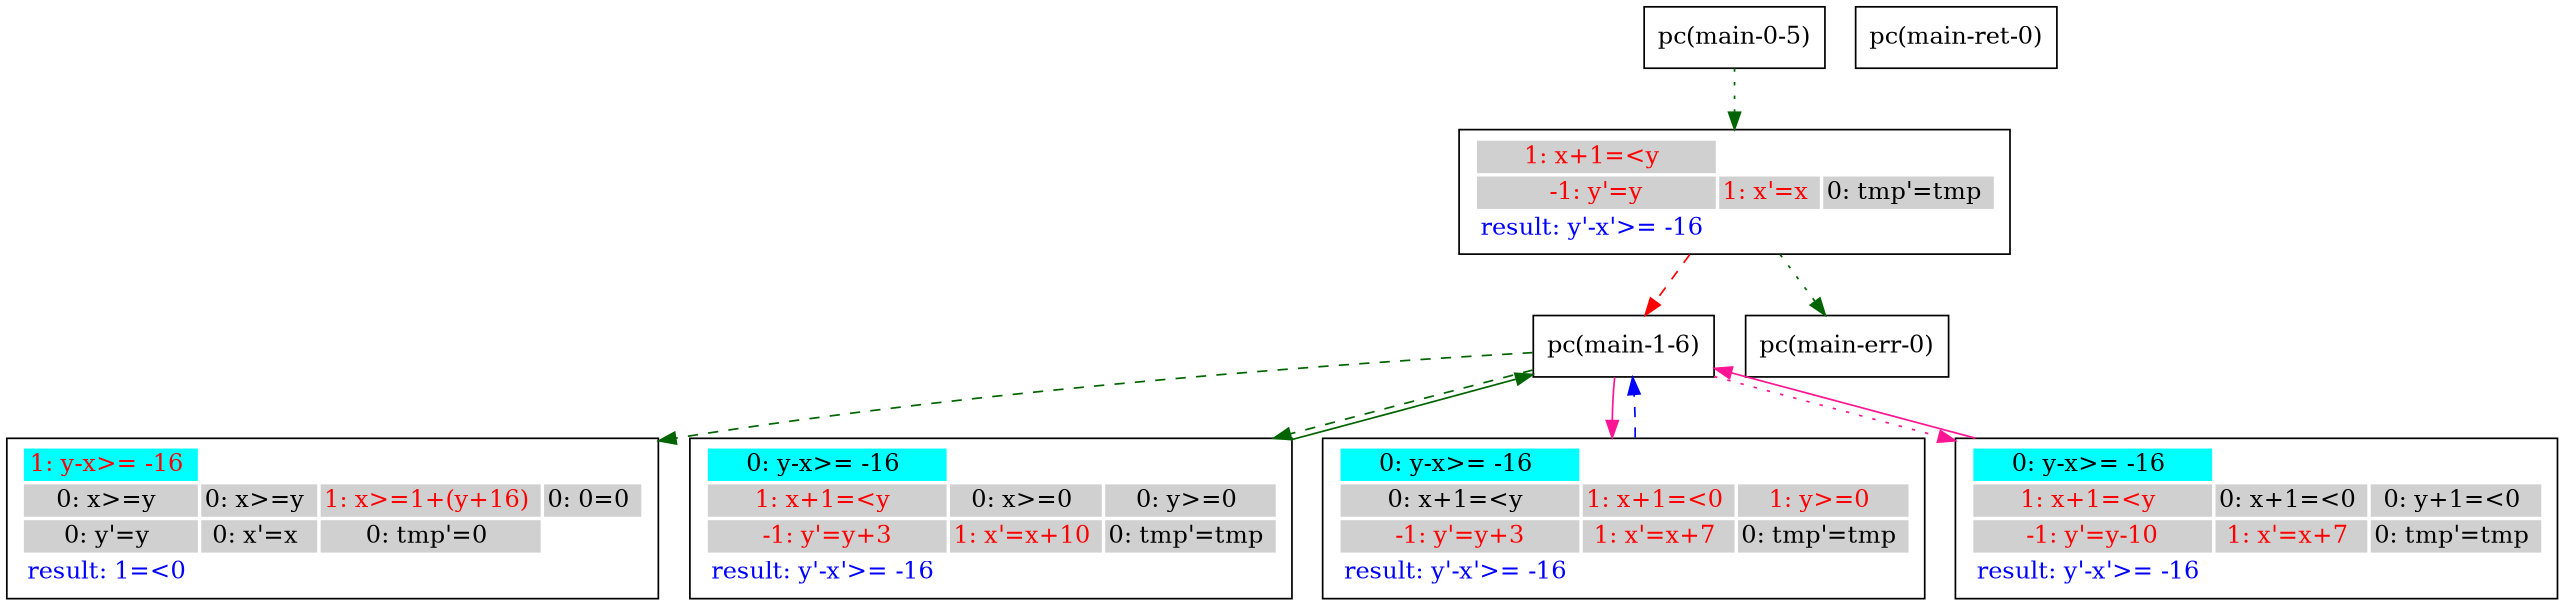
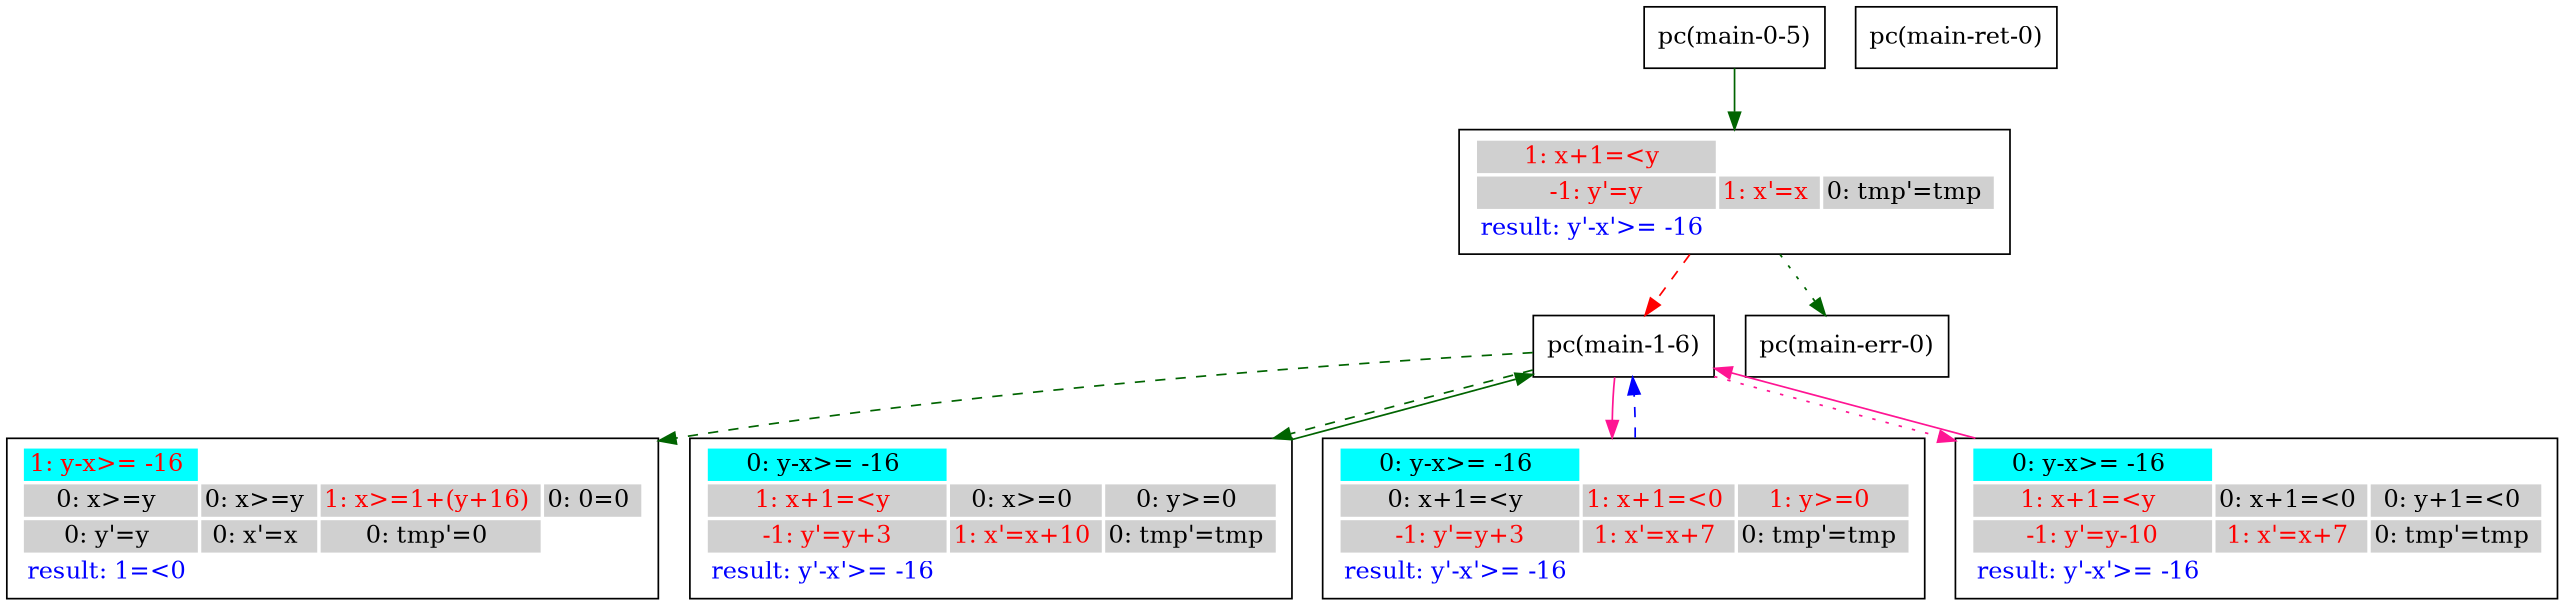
(1735, 90) -> (1735, 90)
